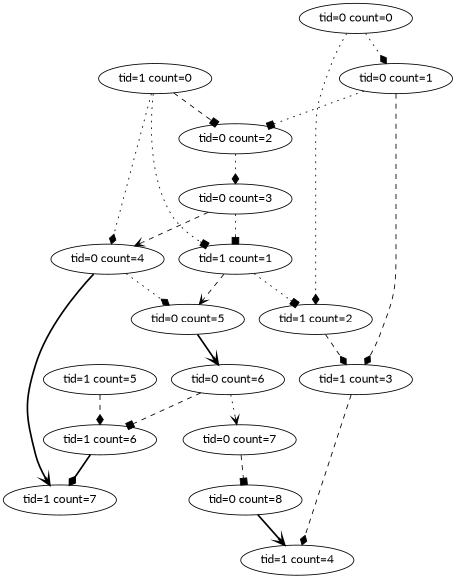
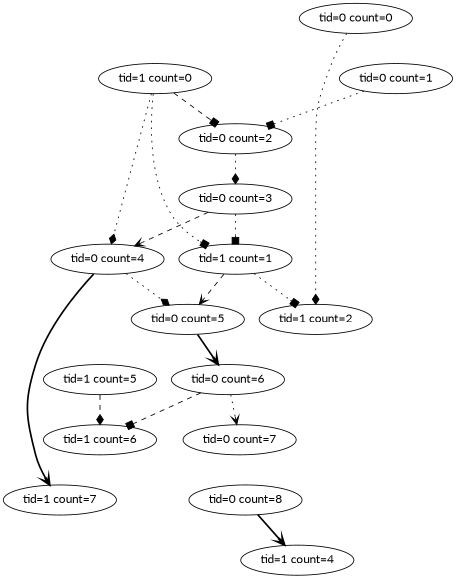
(373, 44) -> none
(356, 380) -> none
(83, 466) -> none
(242, 466) -> none
